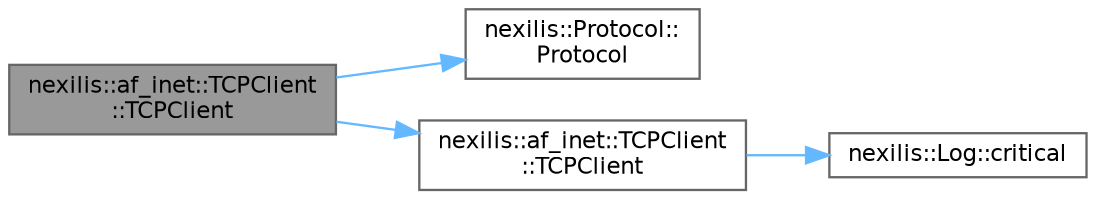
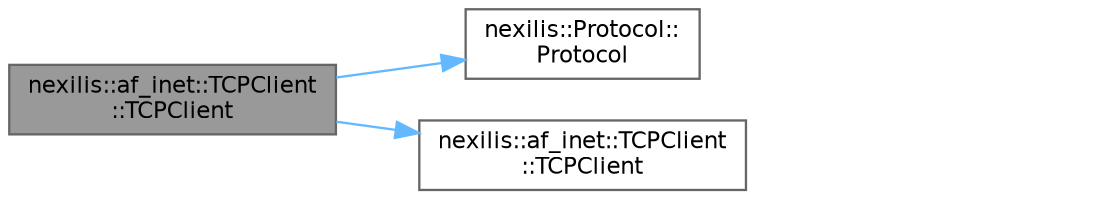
(958, 155) -> none
